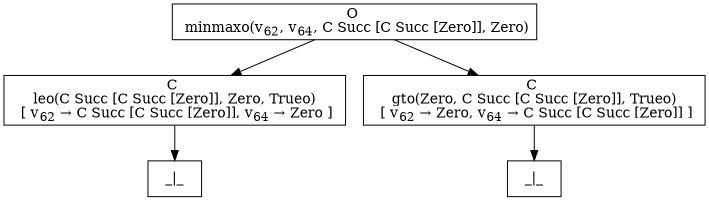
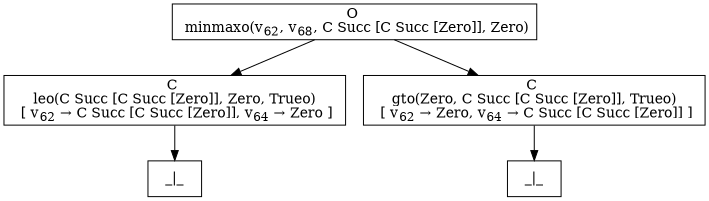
(305, 28) -> (305, 28)
